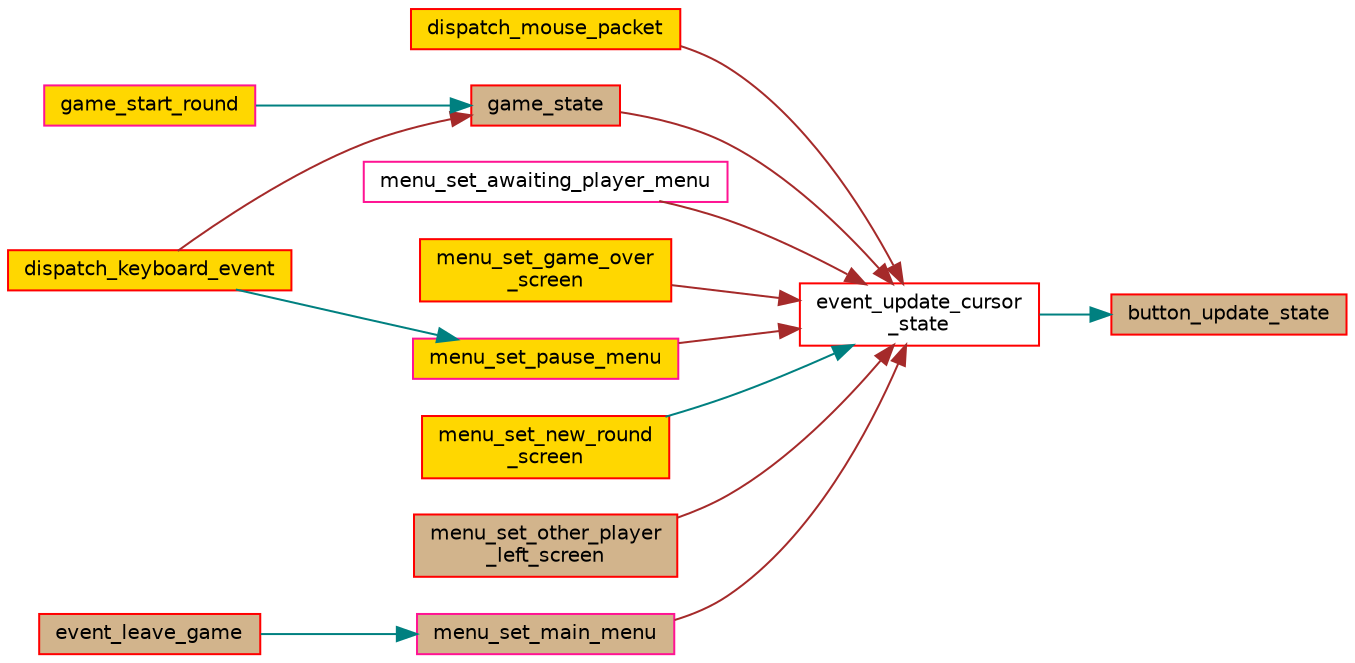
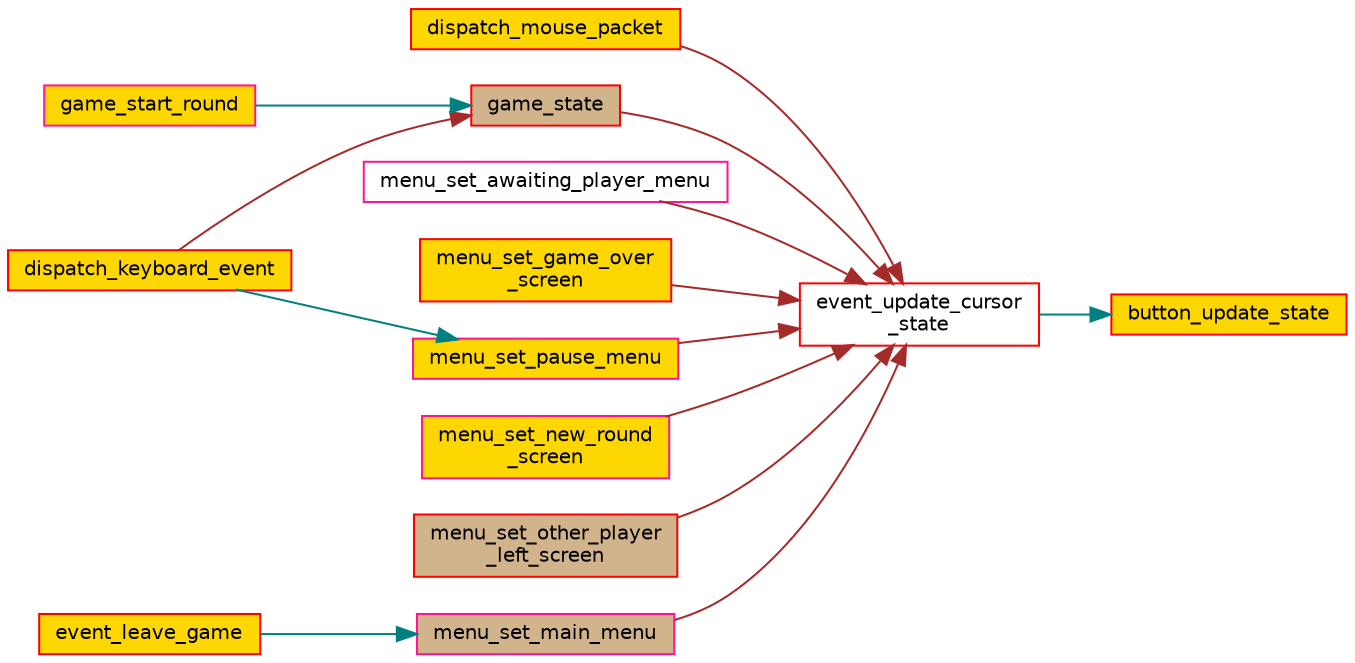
(1229, 315) -> (1229, 315)
(751, 388) -> (751, 388)
(546, 447) -> (546, 447)
(150, 634) -> (150, 634)
